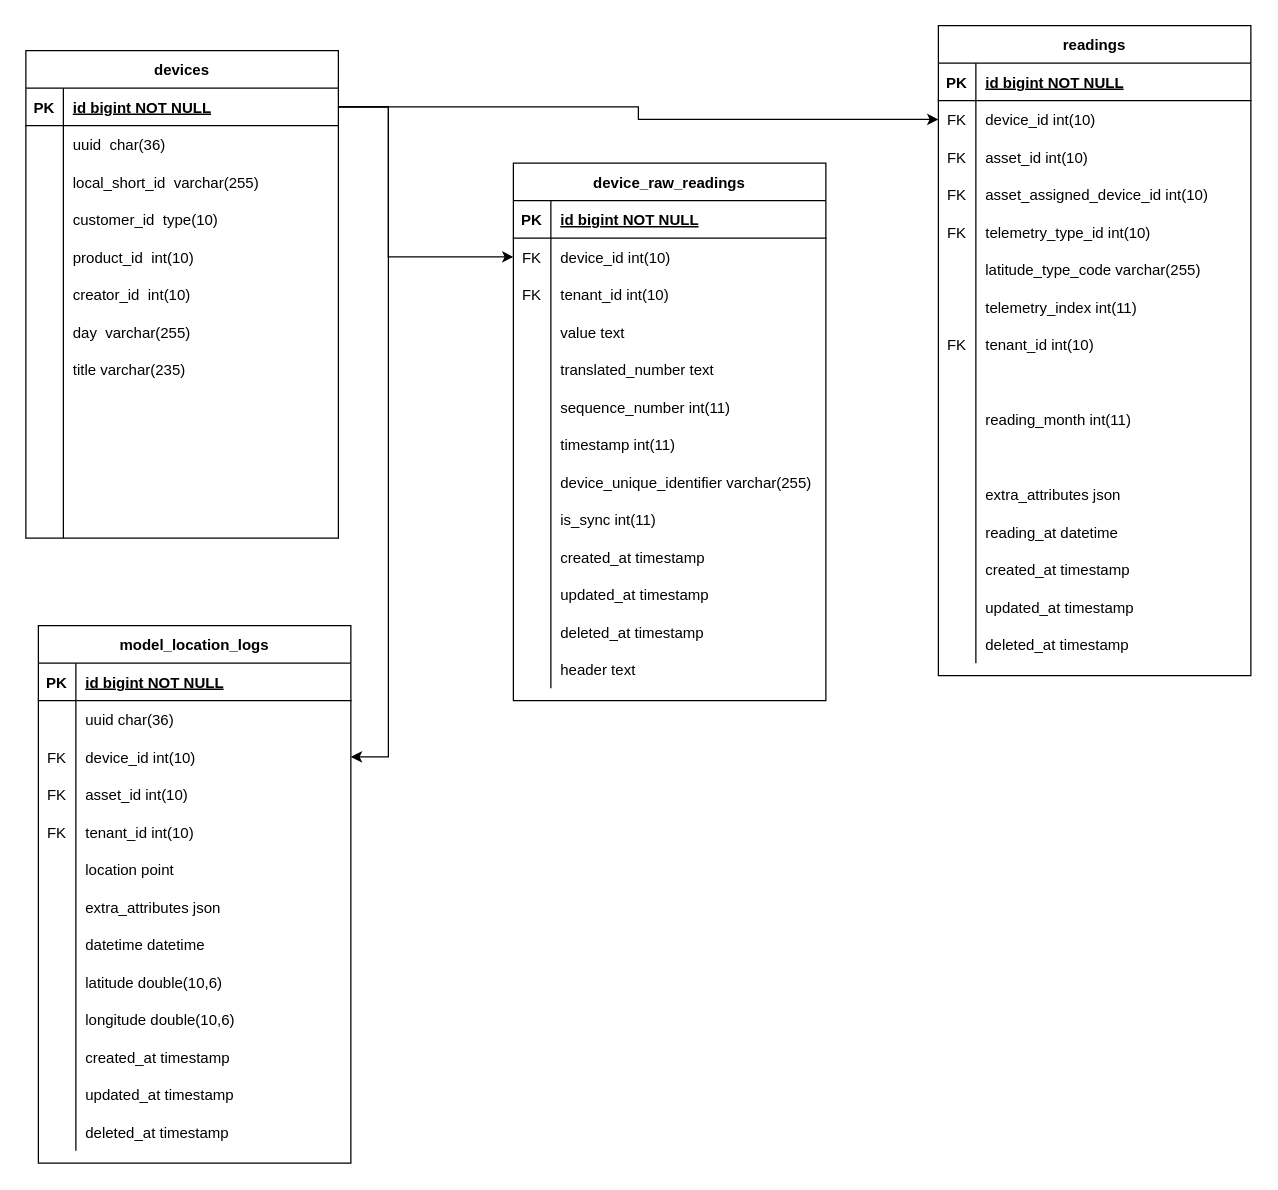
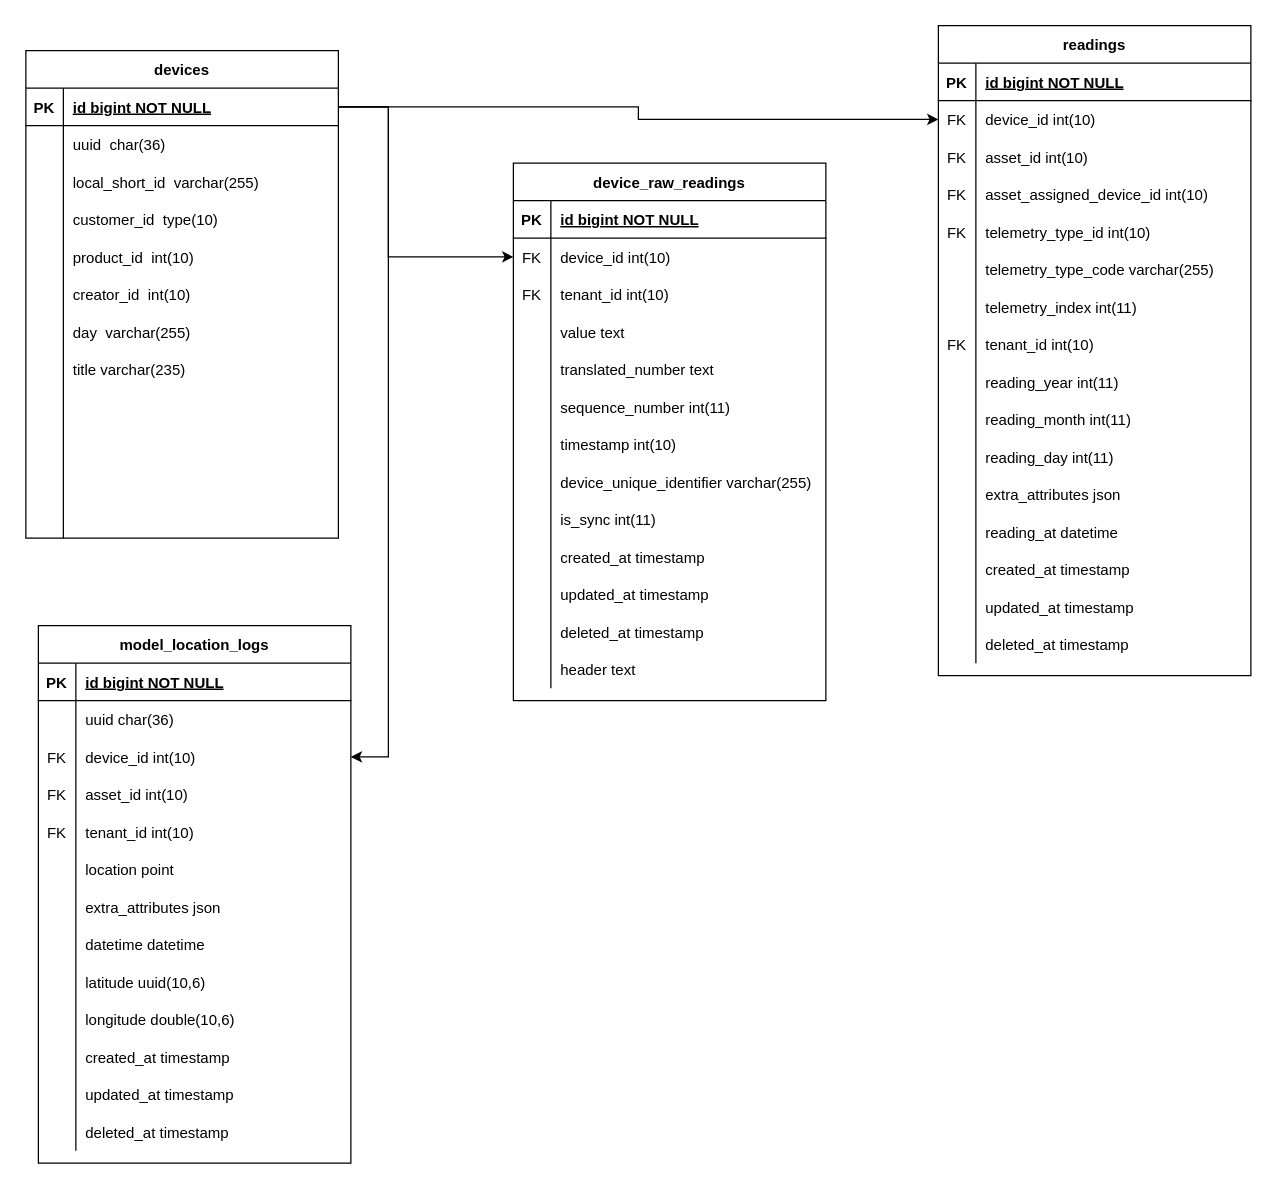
(1109, 270) -> (1116, 270)
none -> (1113, 382)
(626, 445) -> (626, 445)
none -> (1113, 457)
(163, 983) -> (155, 983)
